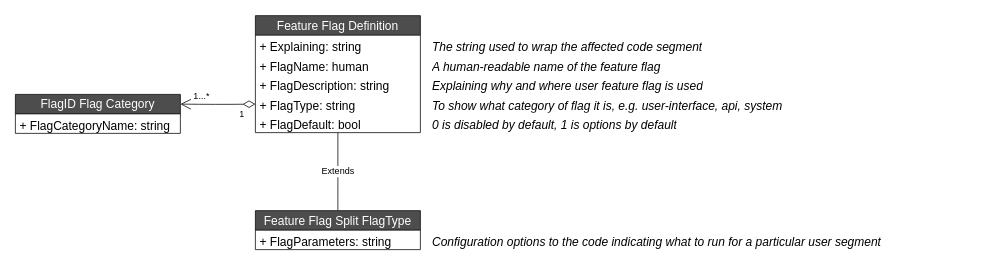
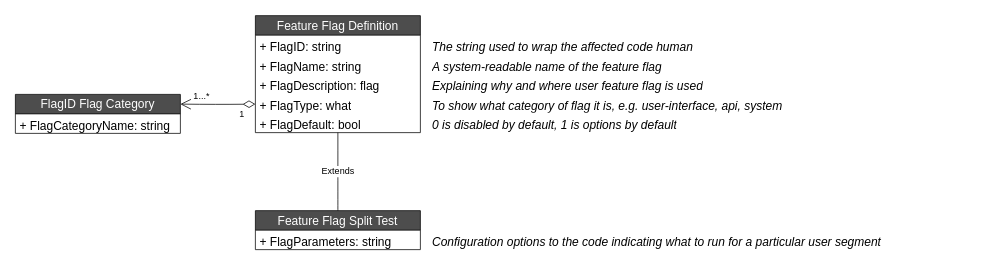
(316, 47) -> (306, 47)
(583, 47) -> (576, 47)
(311, 67) -> (313, 67)
(558, 67) -> (561, 67)
(333, 86) -> (326, 86)
(313, 106) -> (307, 106)
(338, 220) -> (338, 220)
